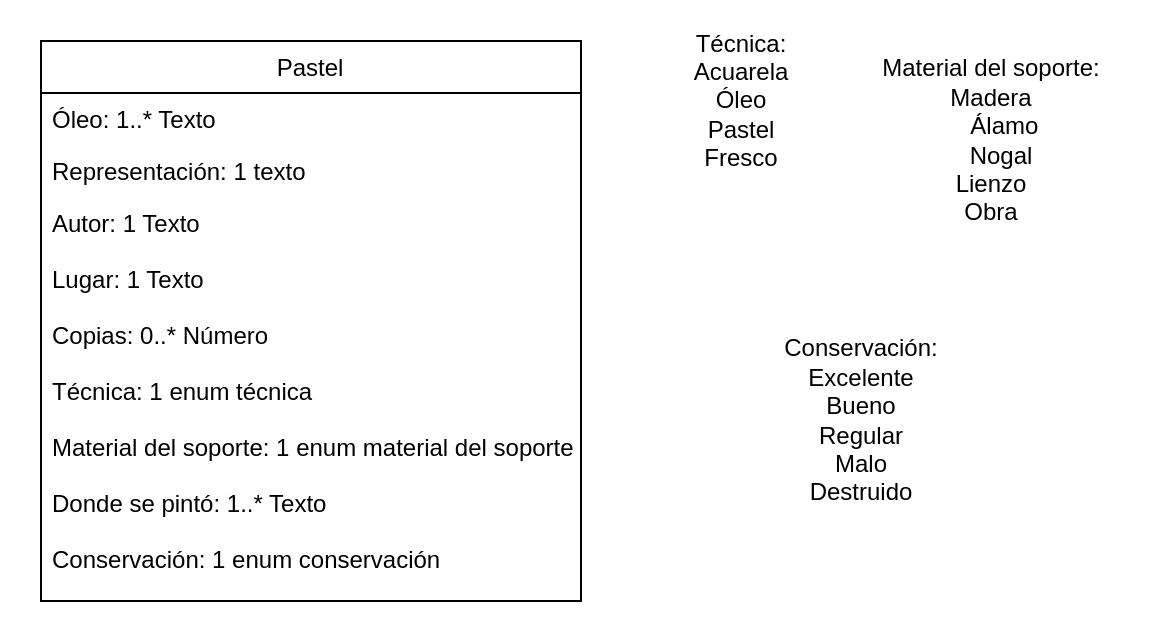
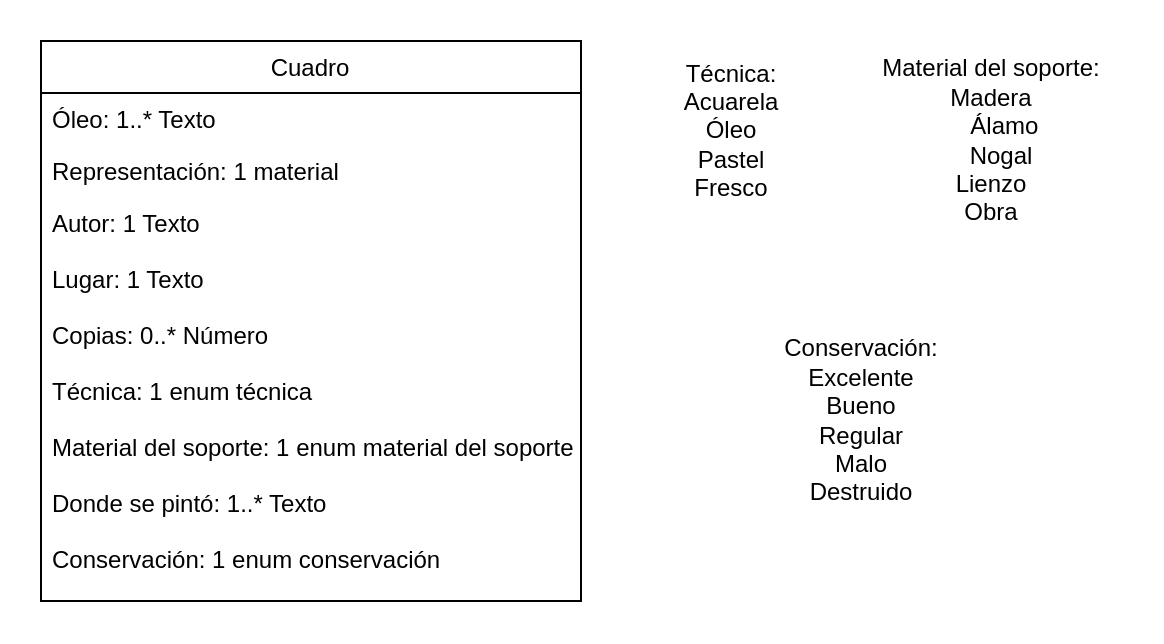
(310, 68) -> (310, 68)
(741, 101) -> (731, 131)
(194, 172) -> (208, 172)
